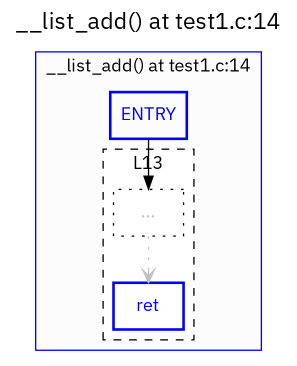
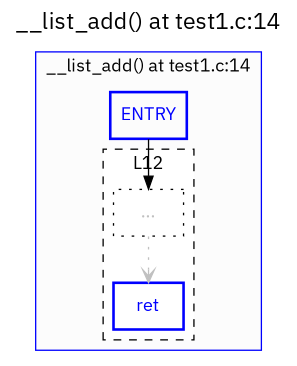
(149, 164) -> (149, 164)
